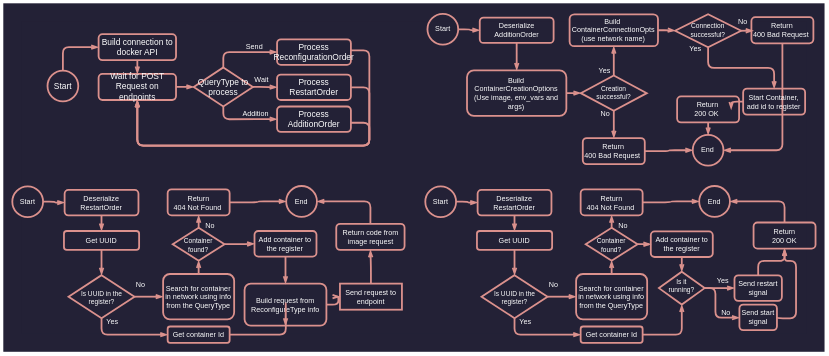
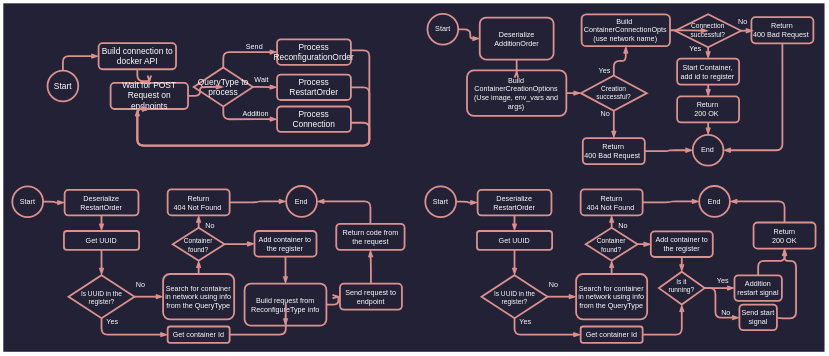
(516, 30) -> (516, 39)
(613, 30) -> (625, 30)
(137, 47) -> (137, 56)
(137, 87) -> (149, 96)
(774, 102) -> (708, 72)
(314, 119) -> (314, 119)
(371, 237) -> (371, 237)
(758, 288) -> (758, 288)
(371, 297) -> (371, 297)
